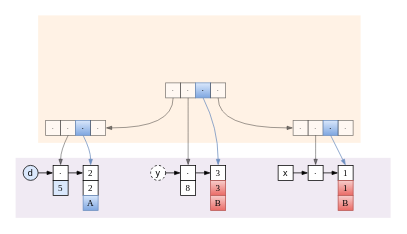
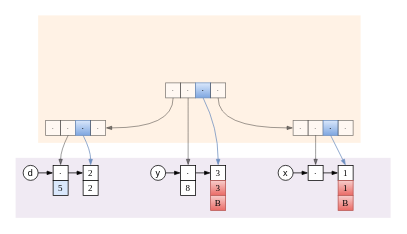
(30, 173) -> (30, 173)
(158, 173) -> (158, 173)
(285, 173) -> (285, 173)
(90, 203) -> none
